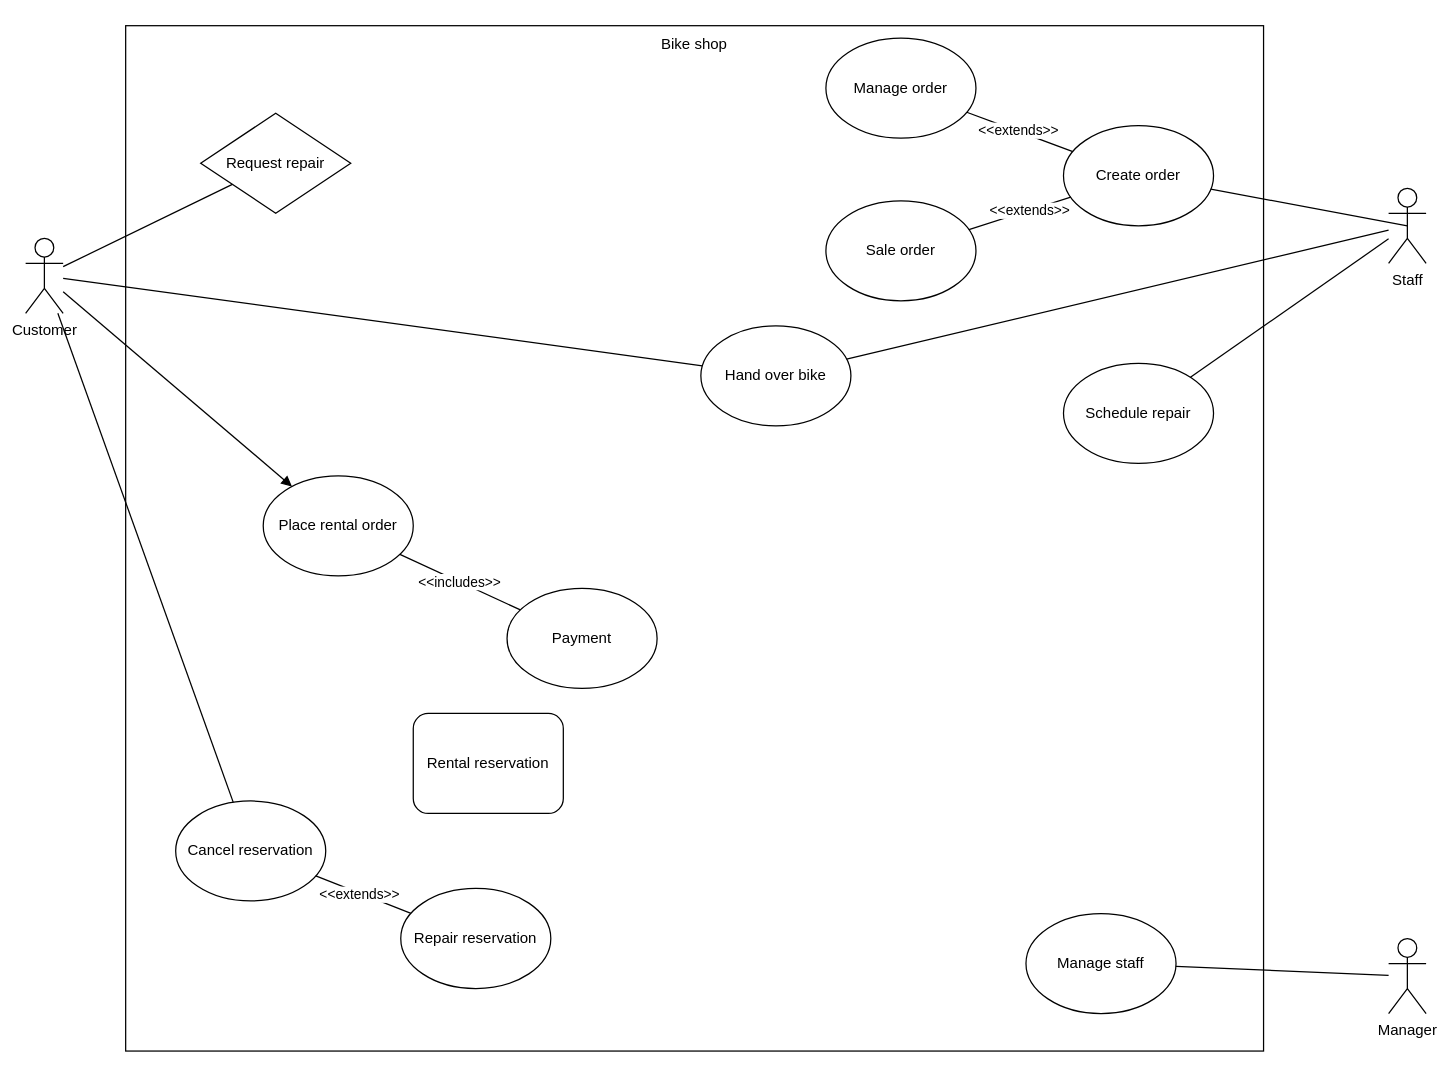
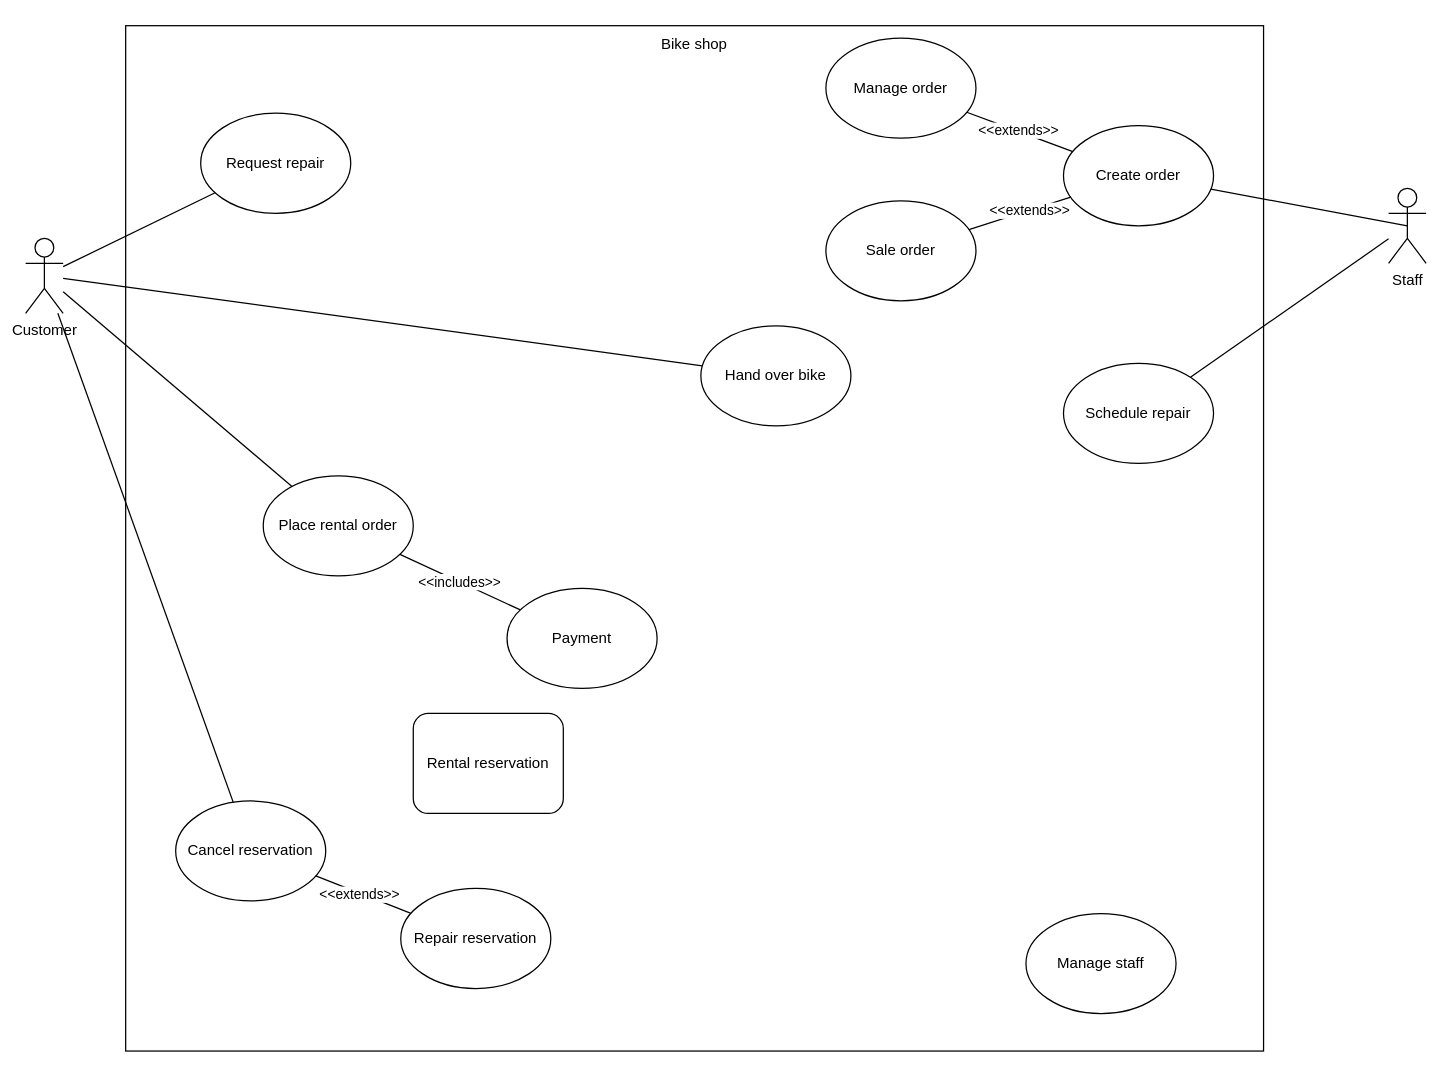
(276, 163) -> (276, 163)
(1117, 294) -> none
(283, 478) -> (287, 482)
(1282, 970) -> none
(1407, 976) -> none
